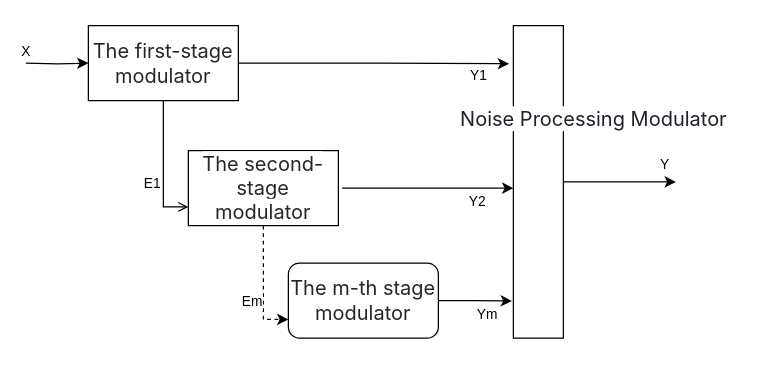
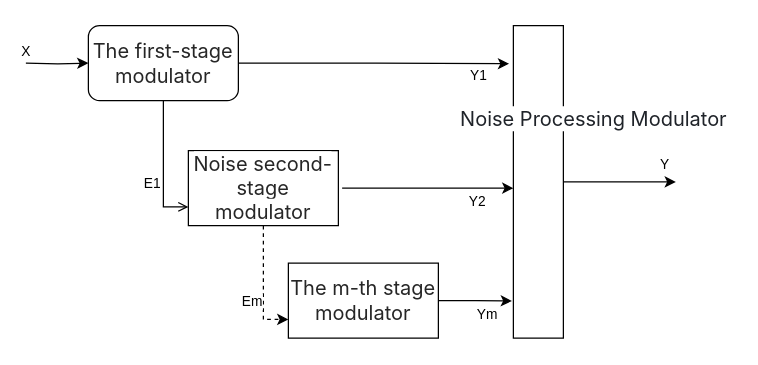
(163, 63) -> (163, 63)
(263, 188) -> (263, 188)
(363, 301) -> (363, 301)
